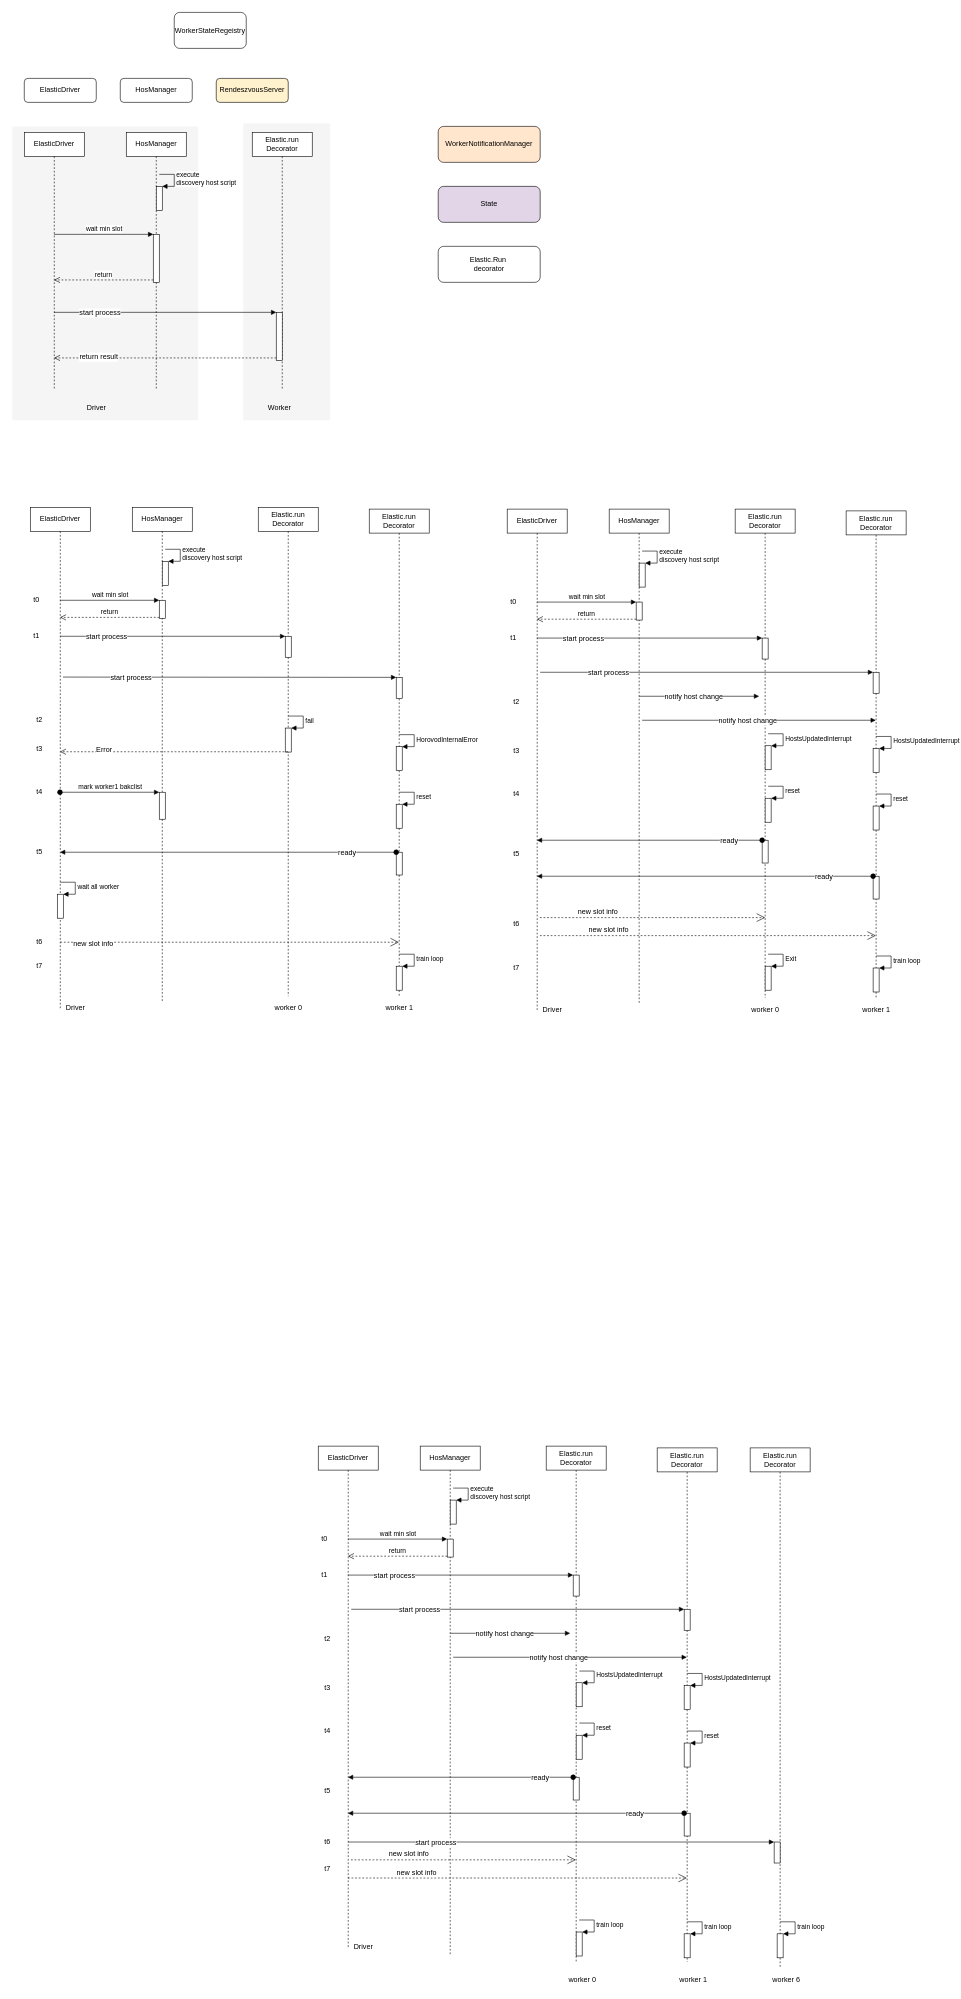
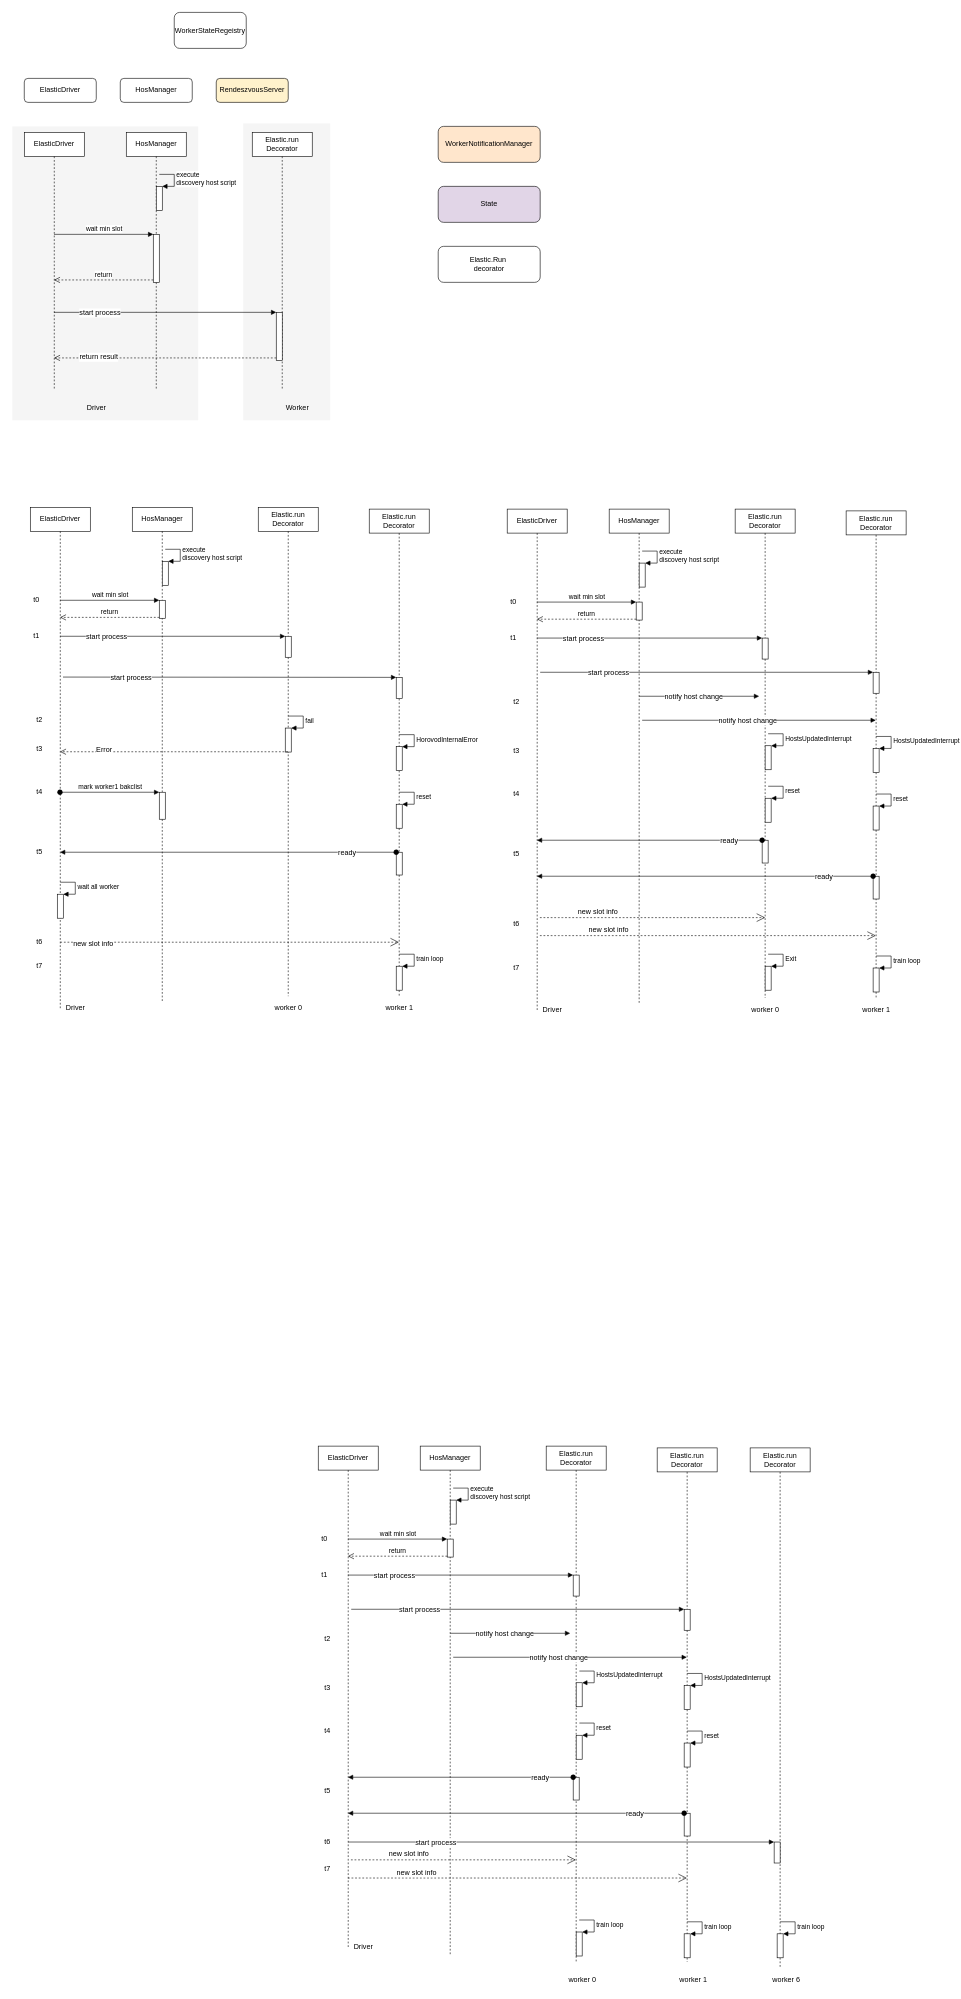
(279, 408) -> (297, 408)
